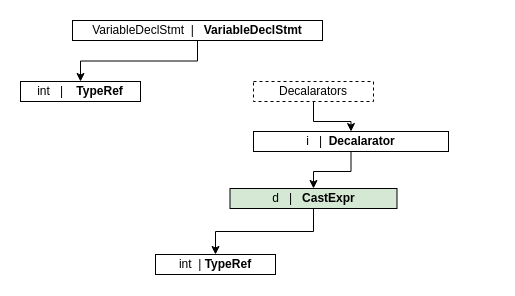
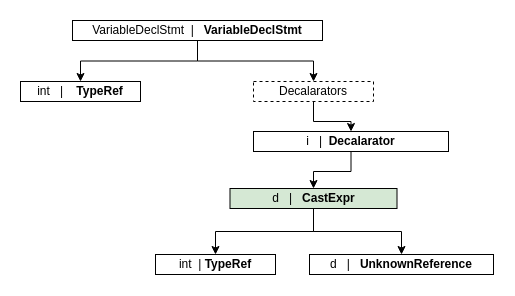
none -> (264, 61)
none -> (366, 232)
none -> (402, 265)
